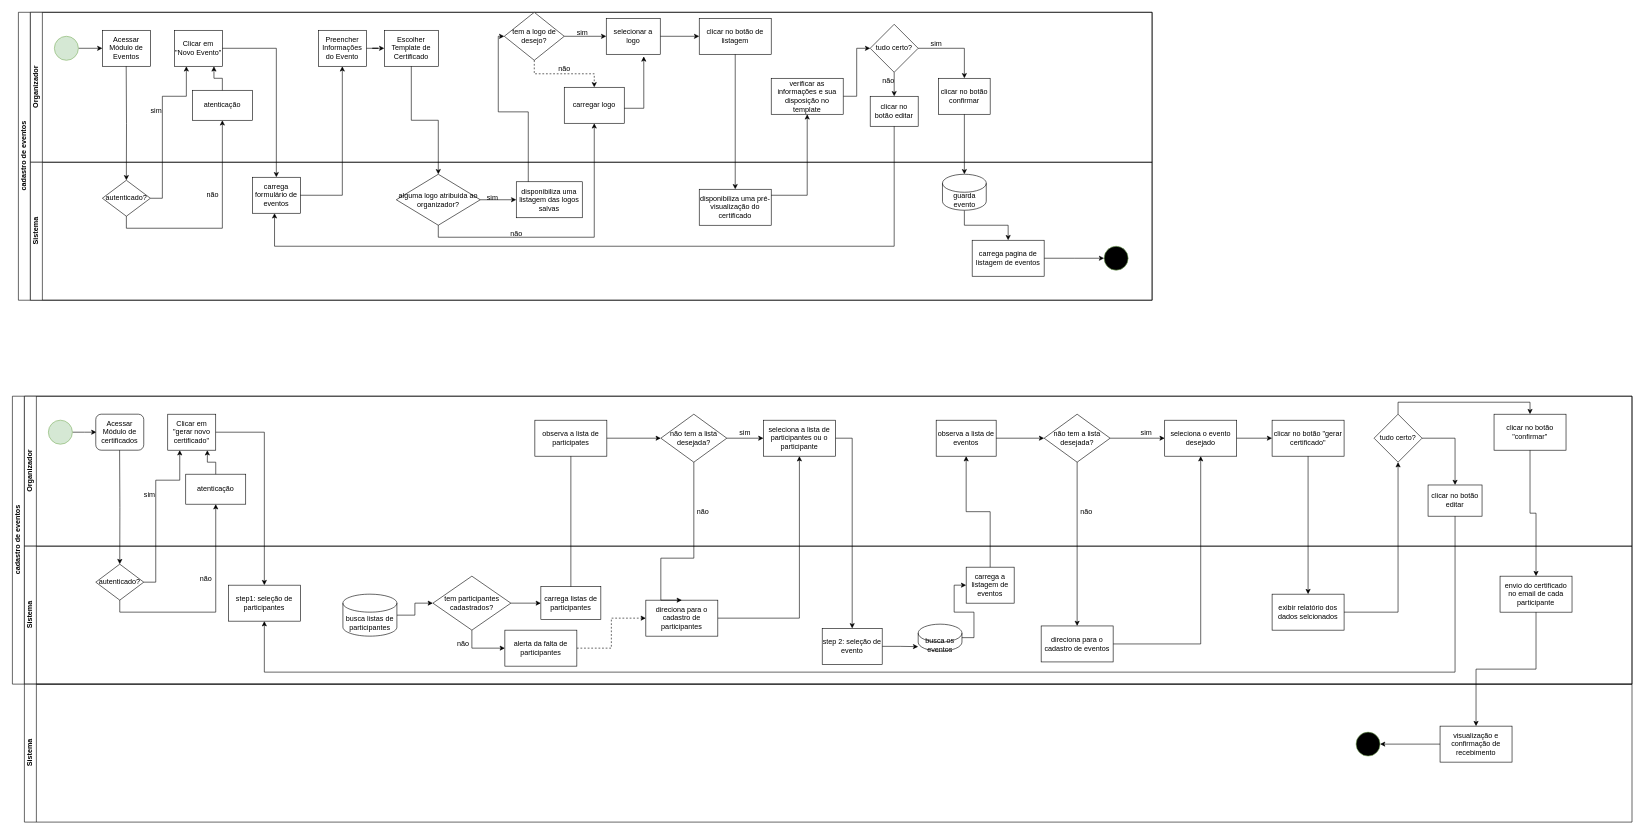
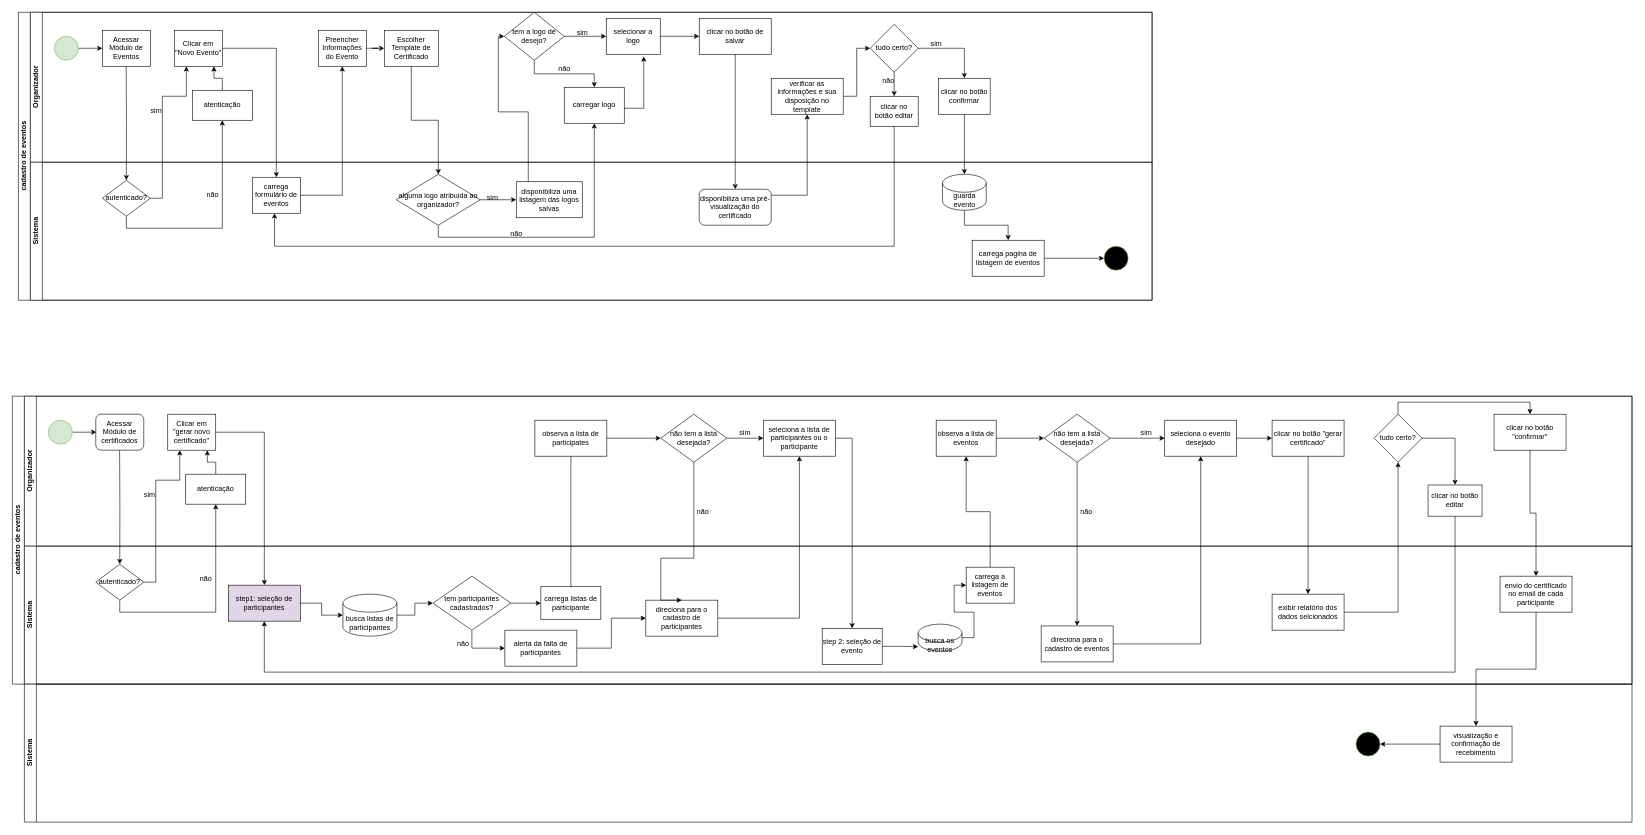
(735, 36) -> (735, 36)
(562, 74) -> (562, 74)
(735, 207) -> (735, 207)
(264, 603) -> (264, 603)
(571, 603) -> (571, 603)
none -> (322, 608)
(611, 636) -> (611, 636)
